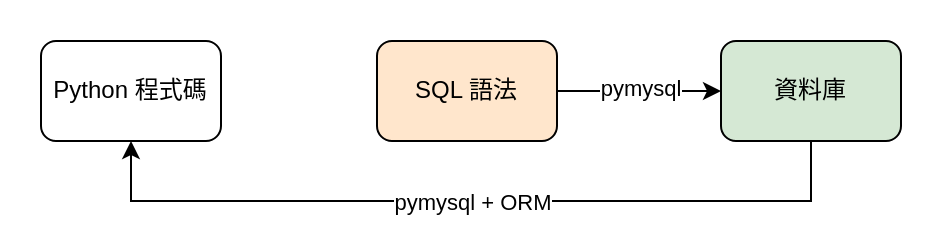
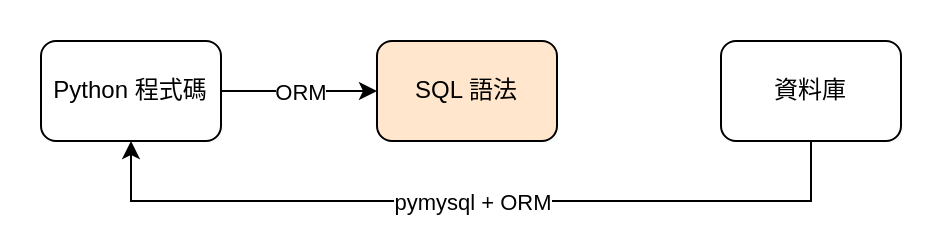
none -> (292, 91)
(632, 91) -> none
(811, 91) -> (811, 91)
